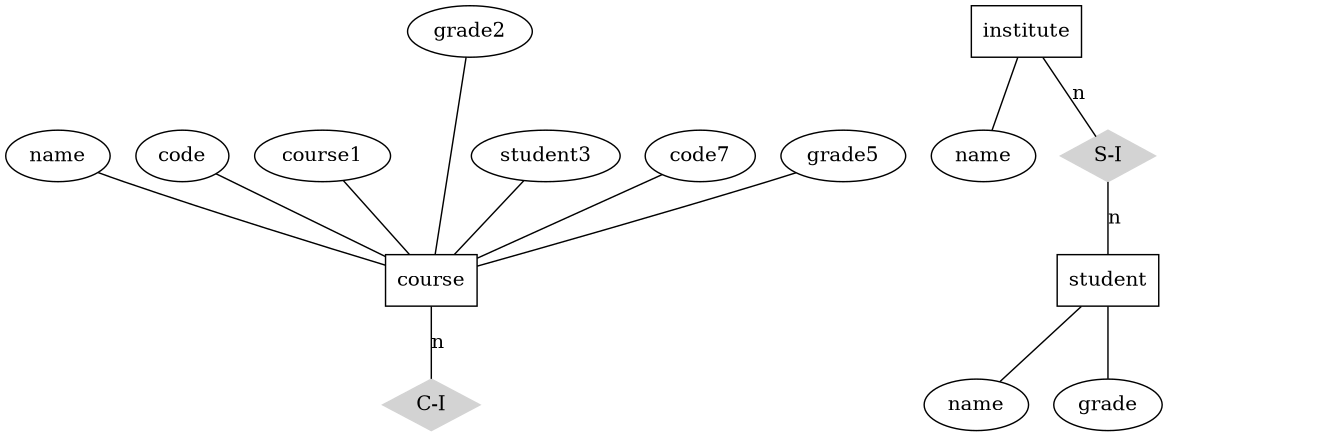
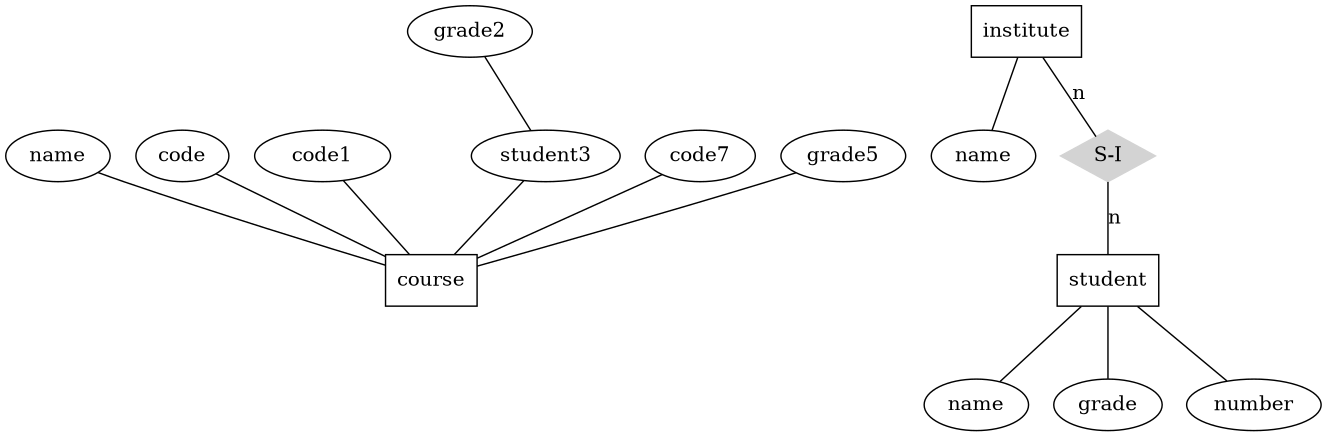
(323, 156) -> (323, 156)
(451, 156) -> (508, 94)
(431, 405) -> none
none -> (1254, 405)
